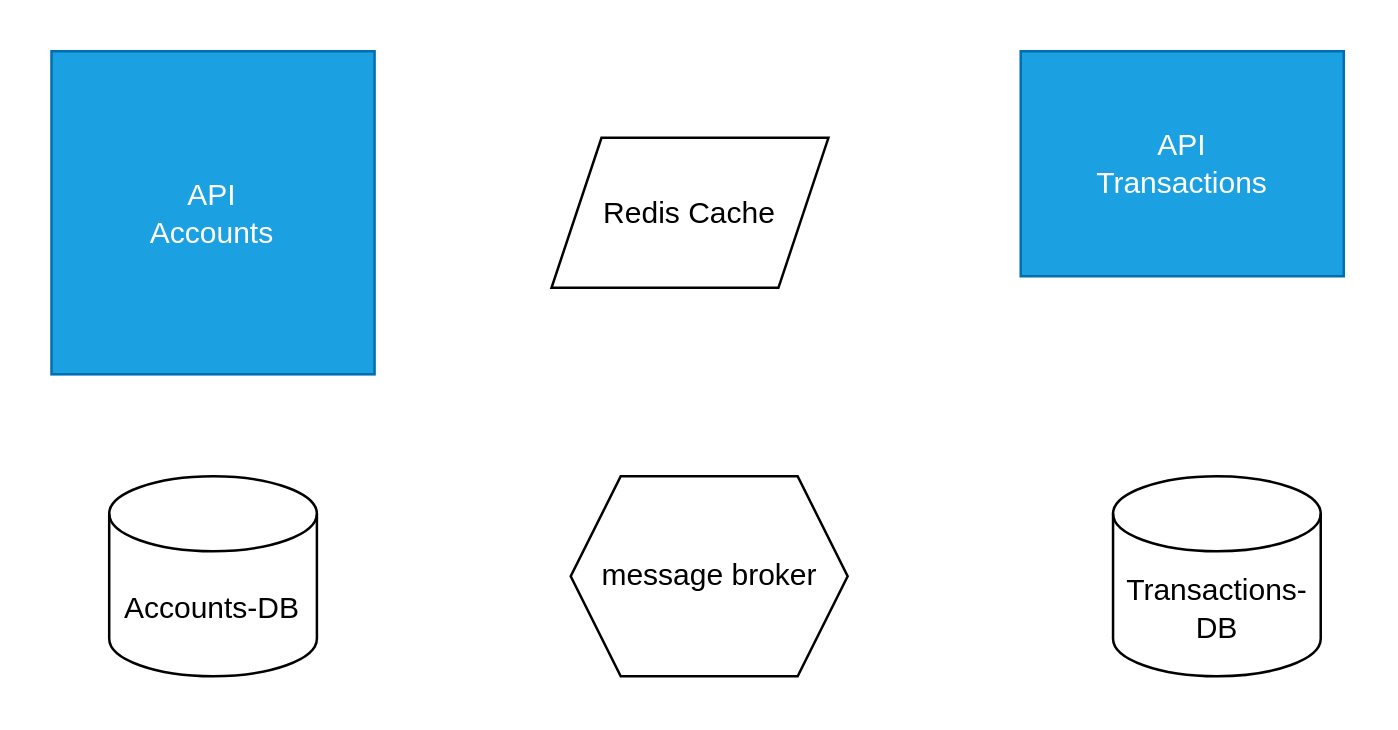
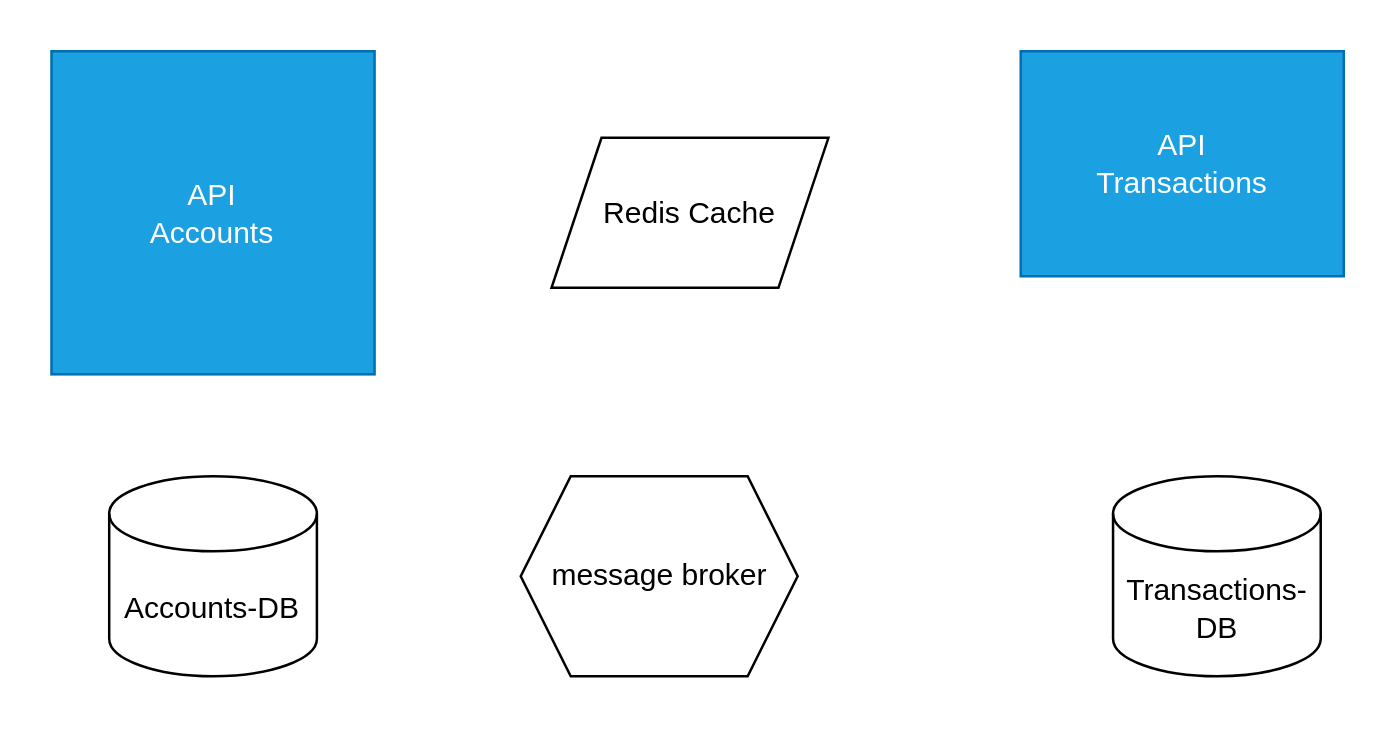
(709, 576) -> (659, 576)
